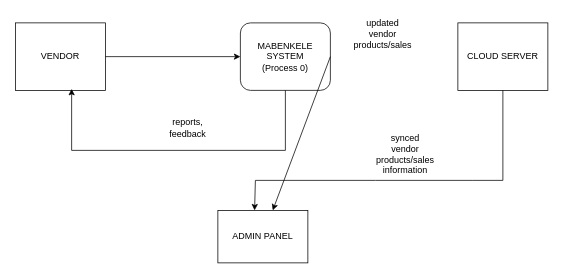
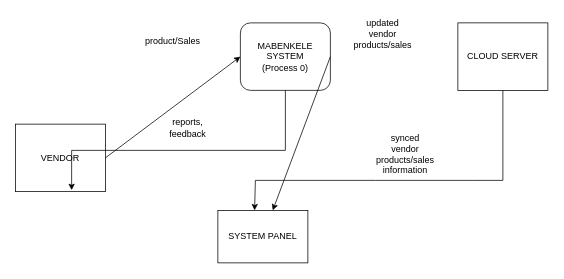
none -> (173, 42)
(60, 57) -> (60, 158)
(263, 237) -> (263, 237)
